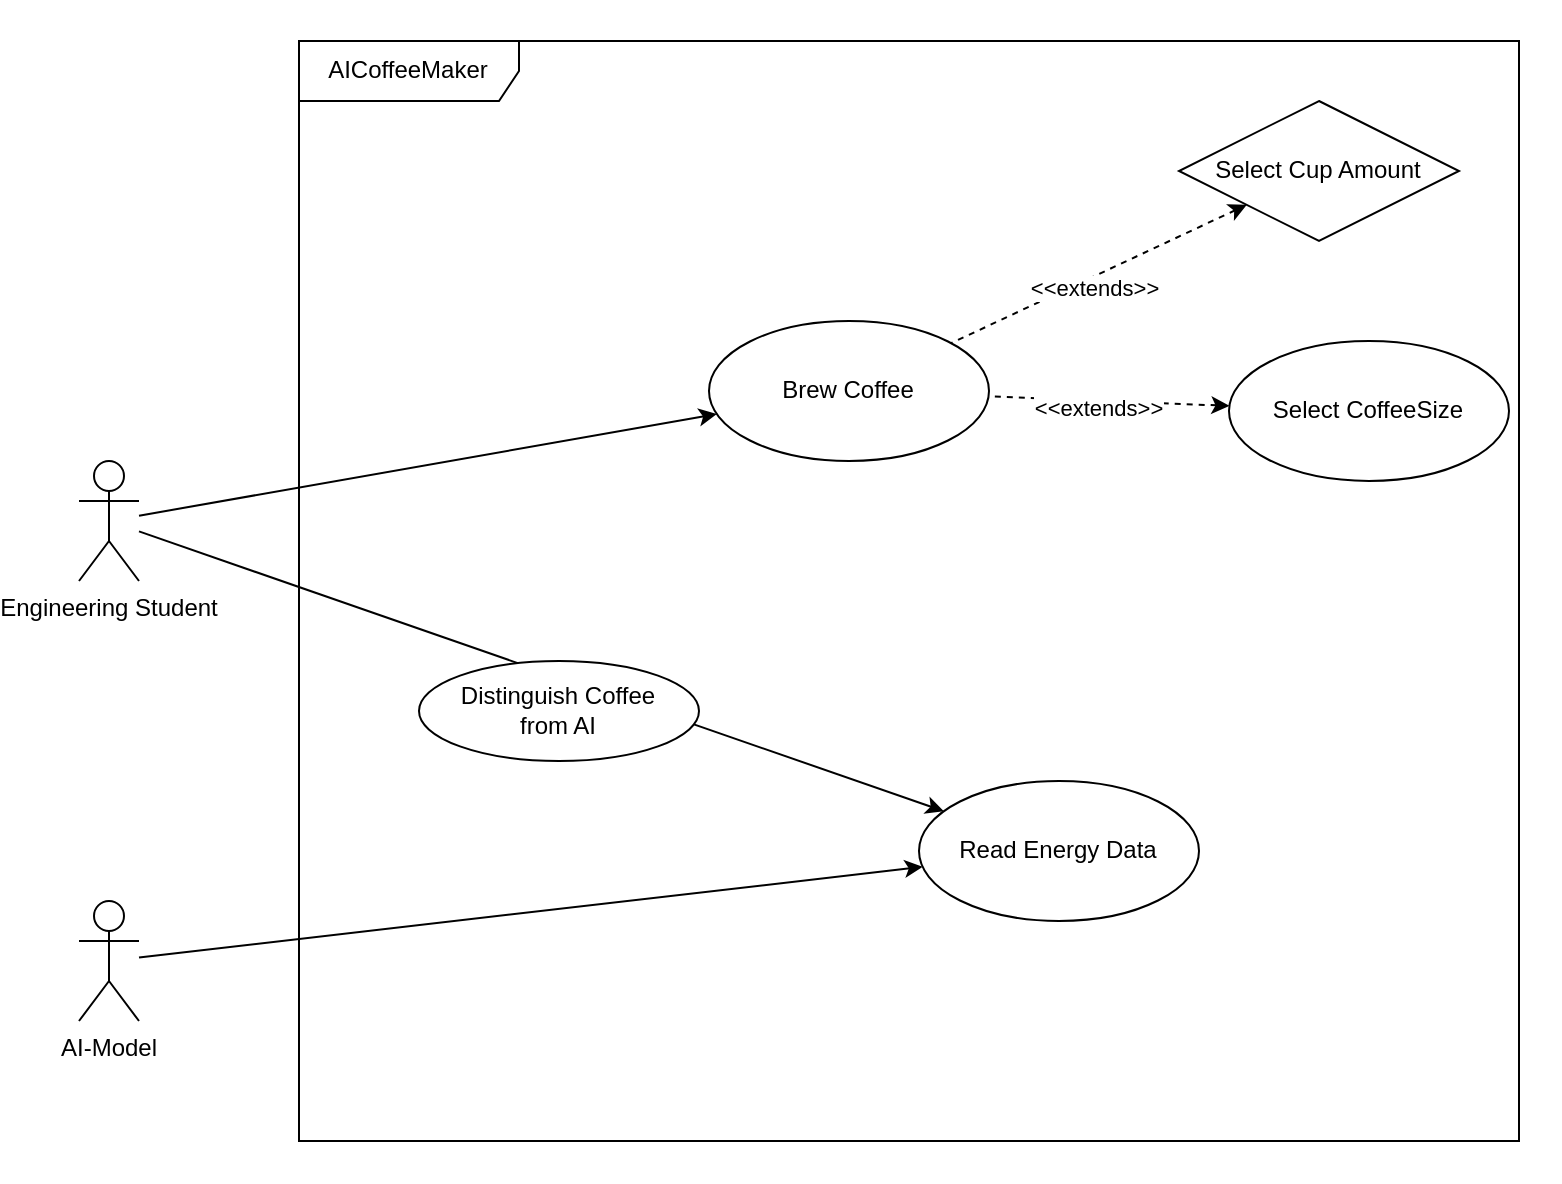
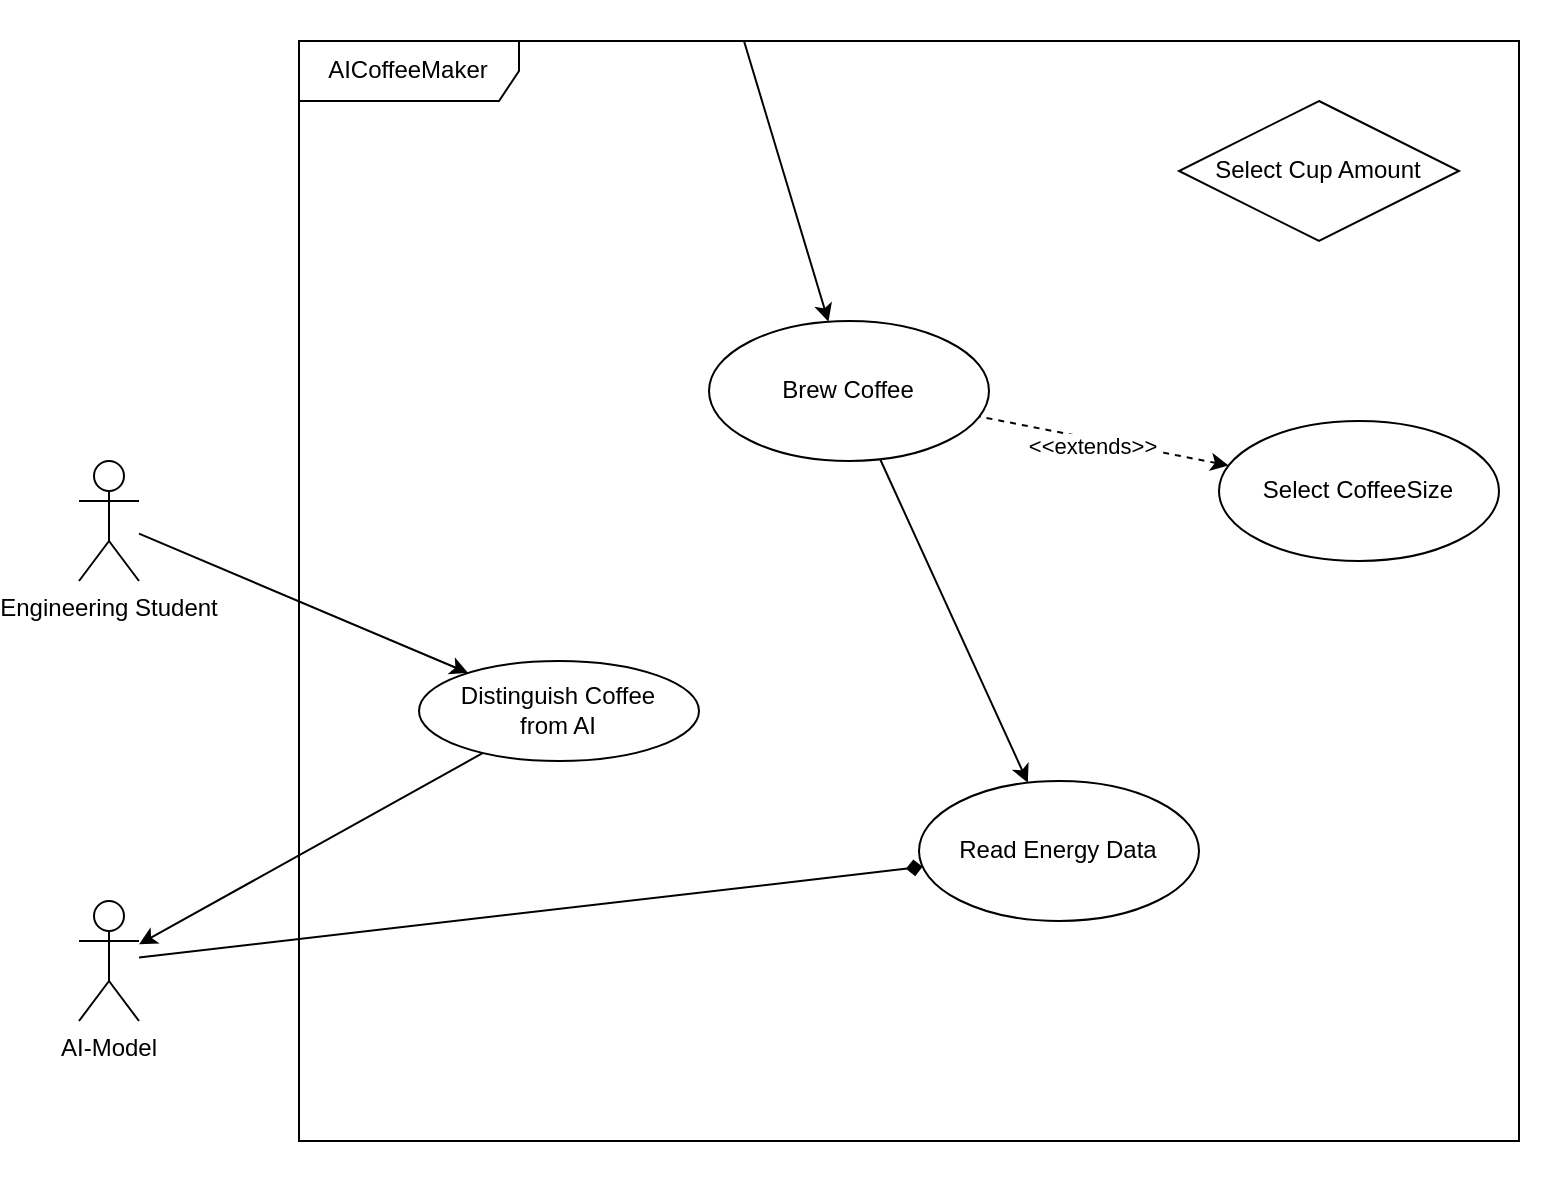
(1166, 243) -> none
(1369, 411) -> (1359, 491)
(422, 466) -> (785, 177)
none -> (217, 567)
(339, 601) -> (951, 615)
none -> (393, 803)
(907, 869) -> (906, 869)
